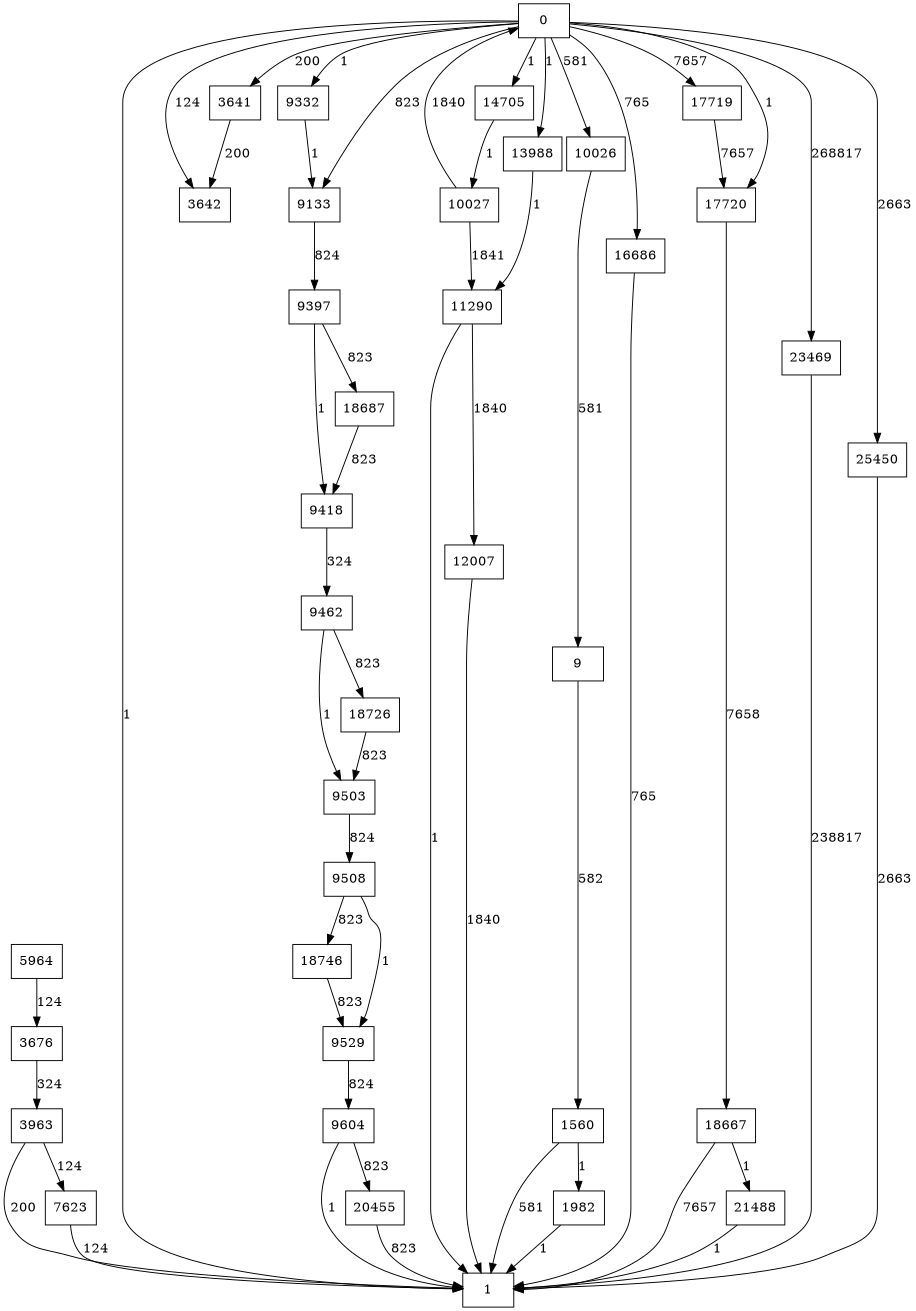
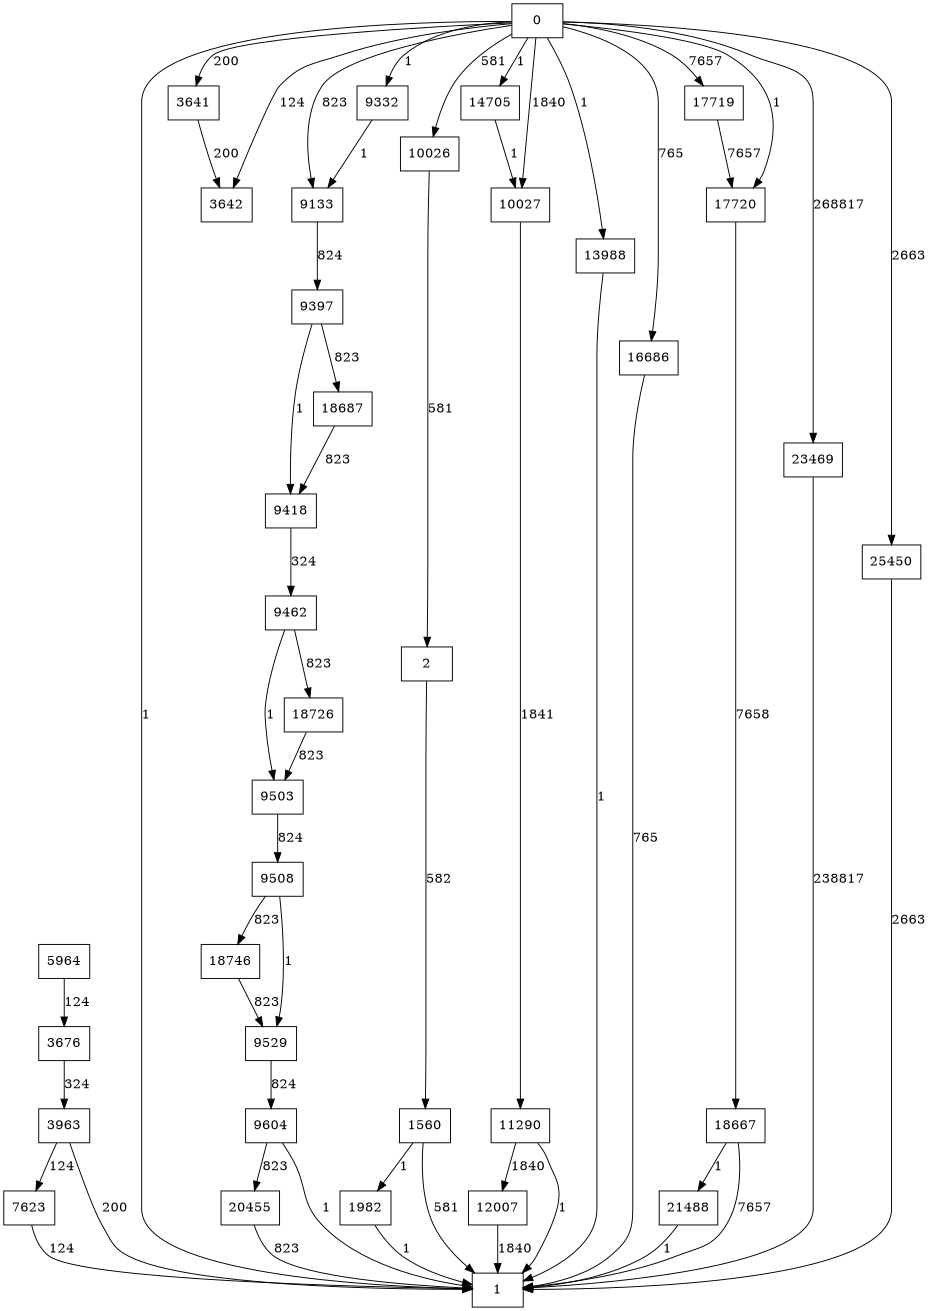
(429, 92) -> (529, 108)
(526, 230) -> (597, 791)
(578, 664) -> (427, 664)
